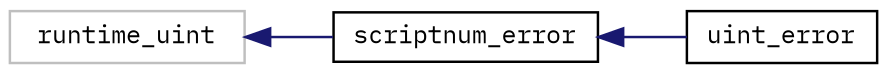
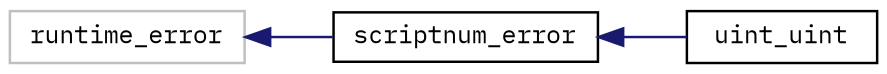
(127, 37) -> (127, 37)
(782, 37) -> (782, 37)
